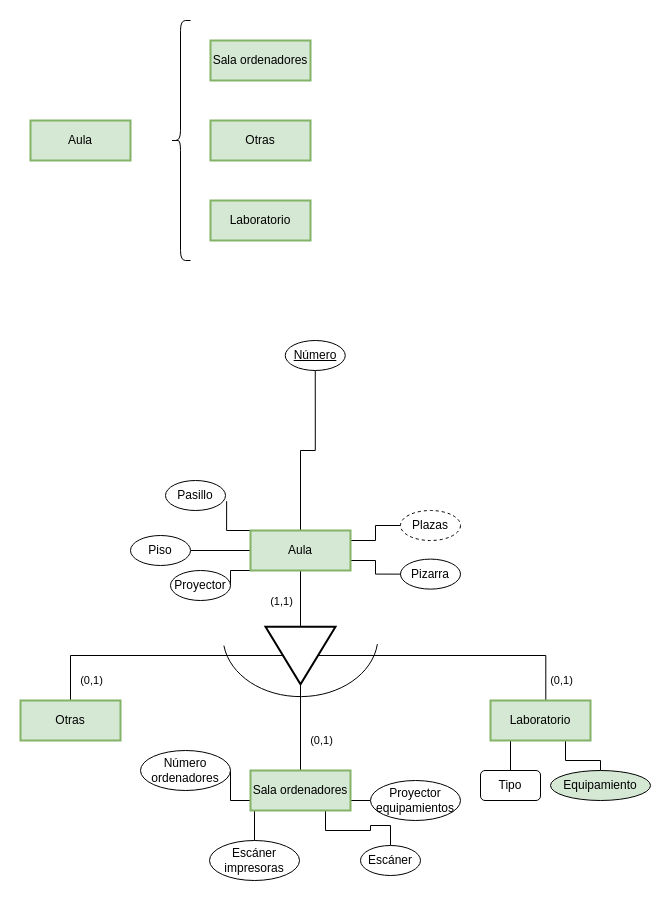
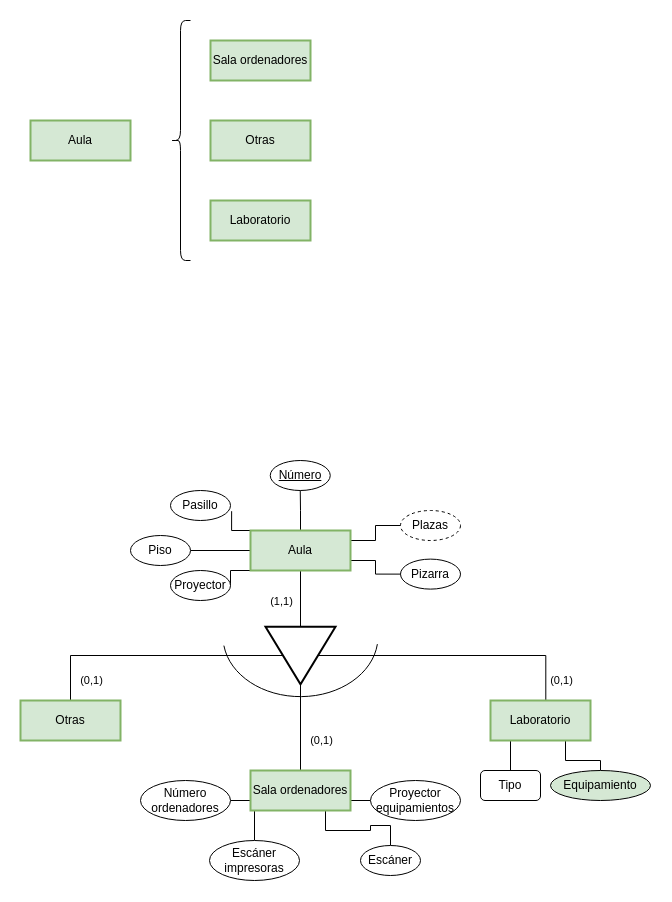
(315, 356) -> (300, 476)
(196, 496) -> (201, 506)
(186, 771) -> (186, 801)
